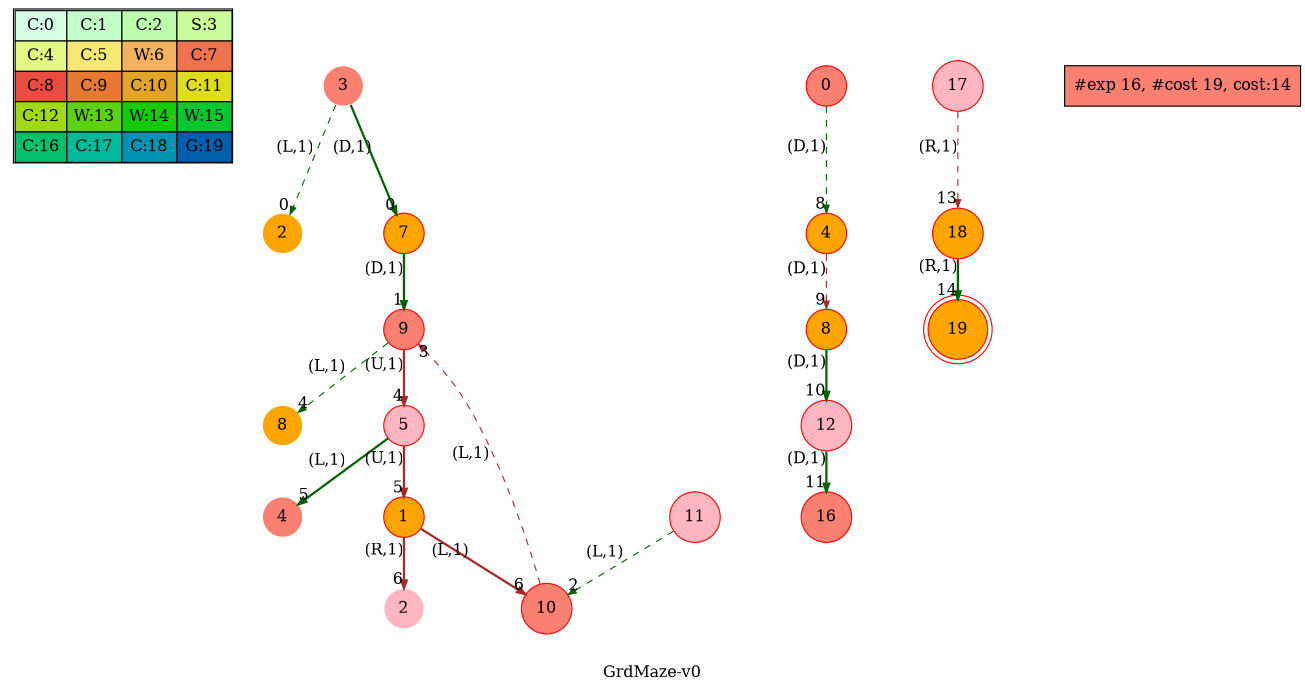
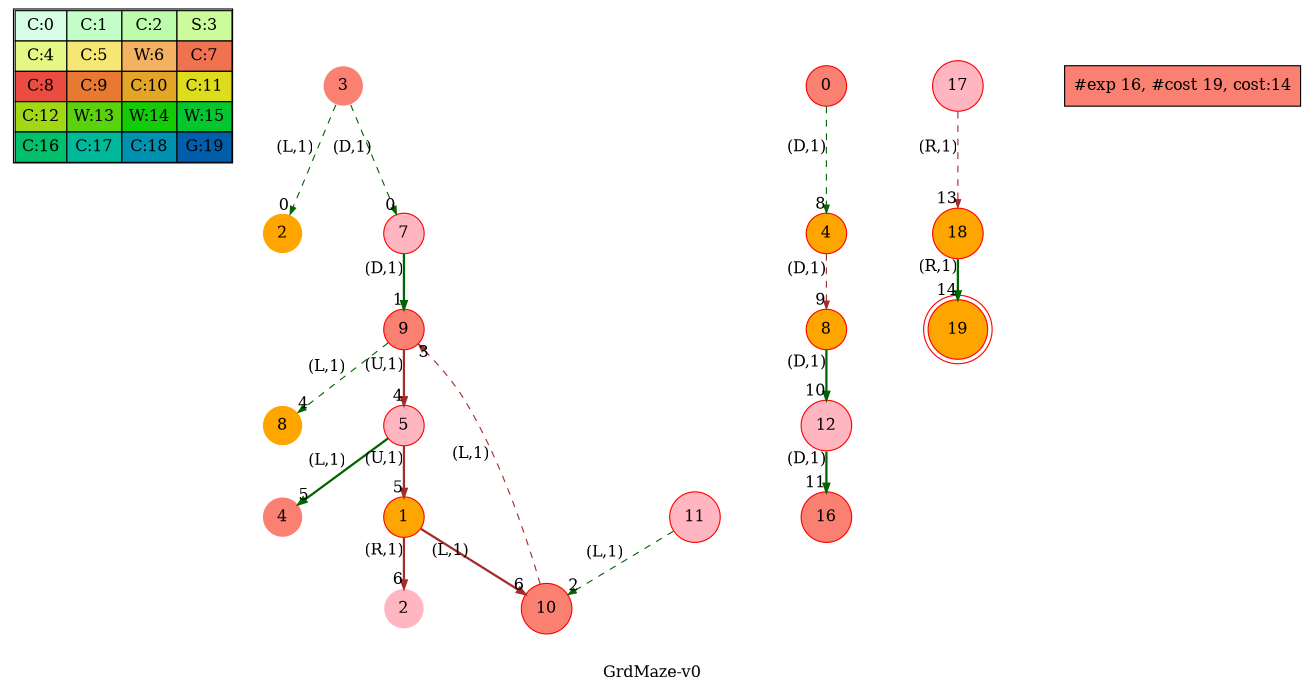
(372, 156) -> (372, 156)
(404, 233) -> (404, 233)
